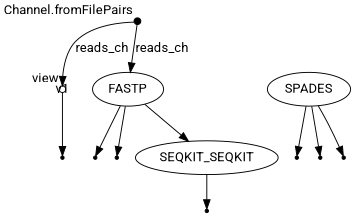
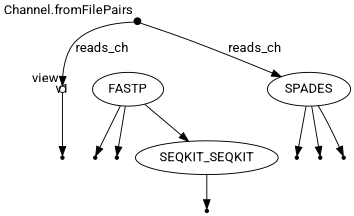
(134, 44) -> (207, 47)
